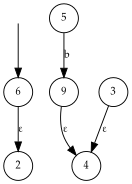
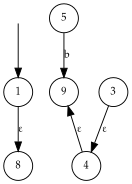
(18, 92) -> (18, 92)
(61, 128) -> (77, 134)
(18, 166) -> (18, 166)
